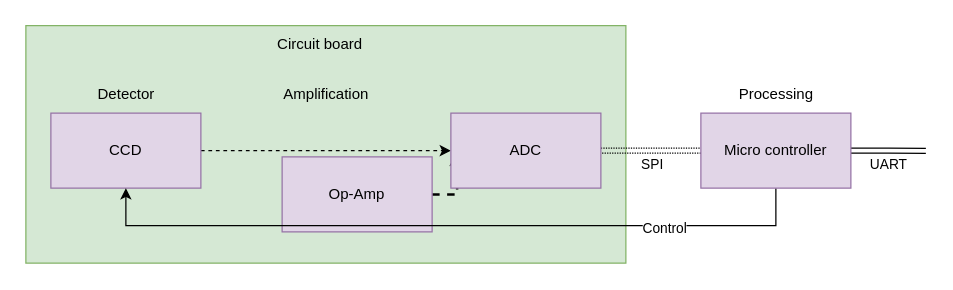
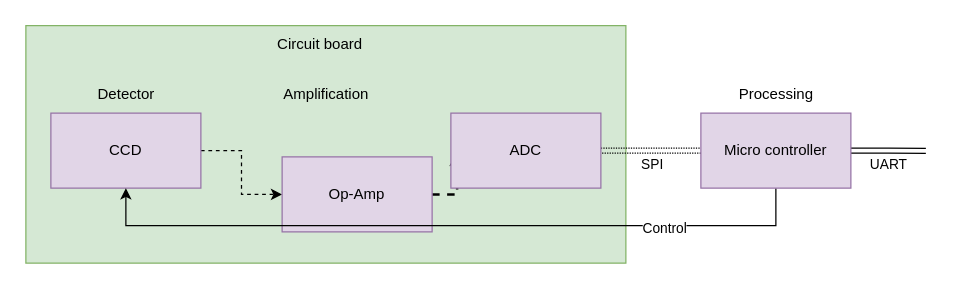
(343, 151) -> (241, 189)
